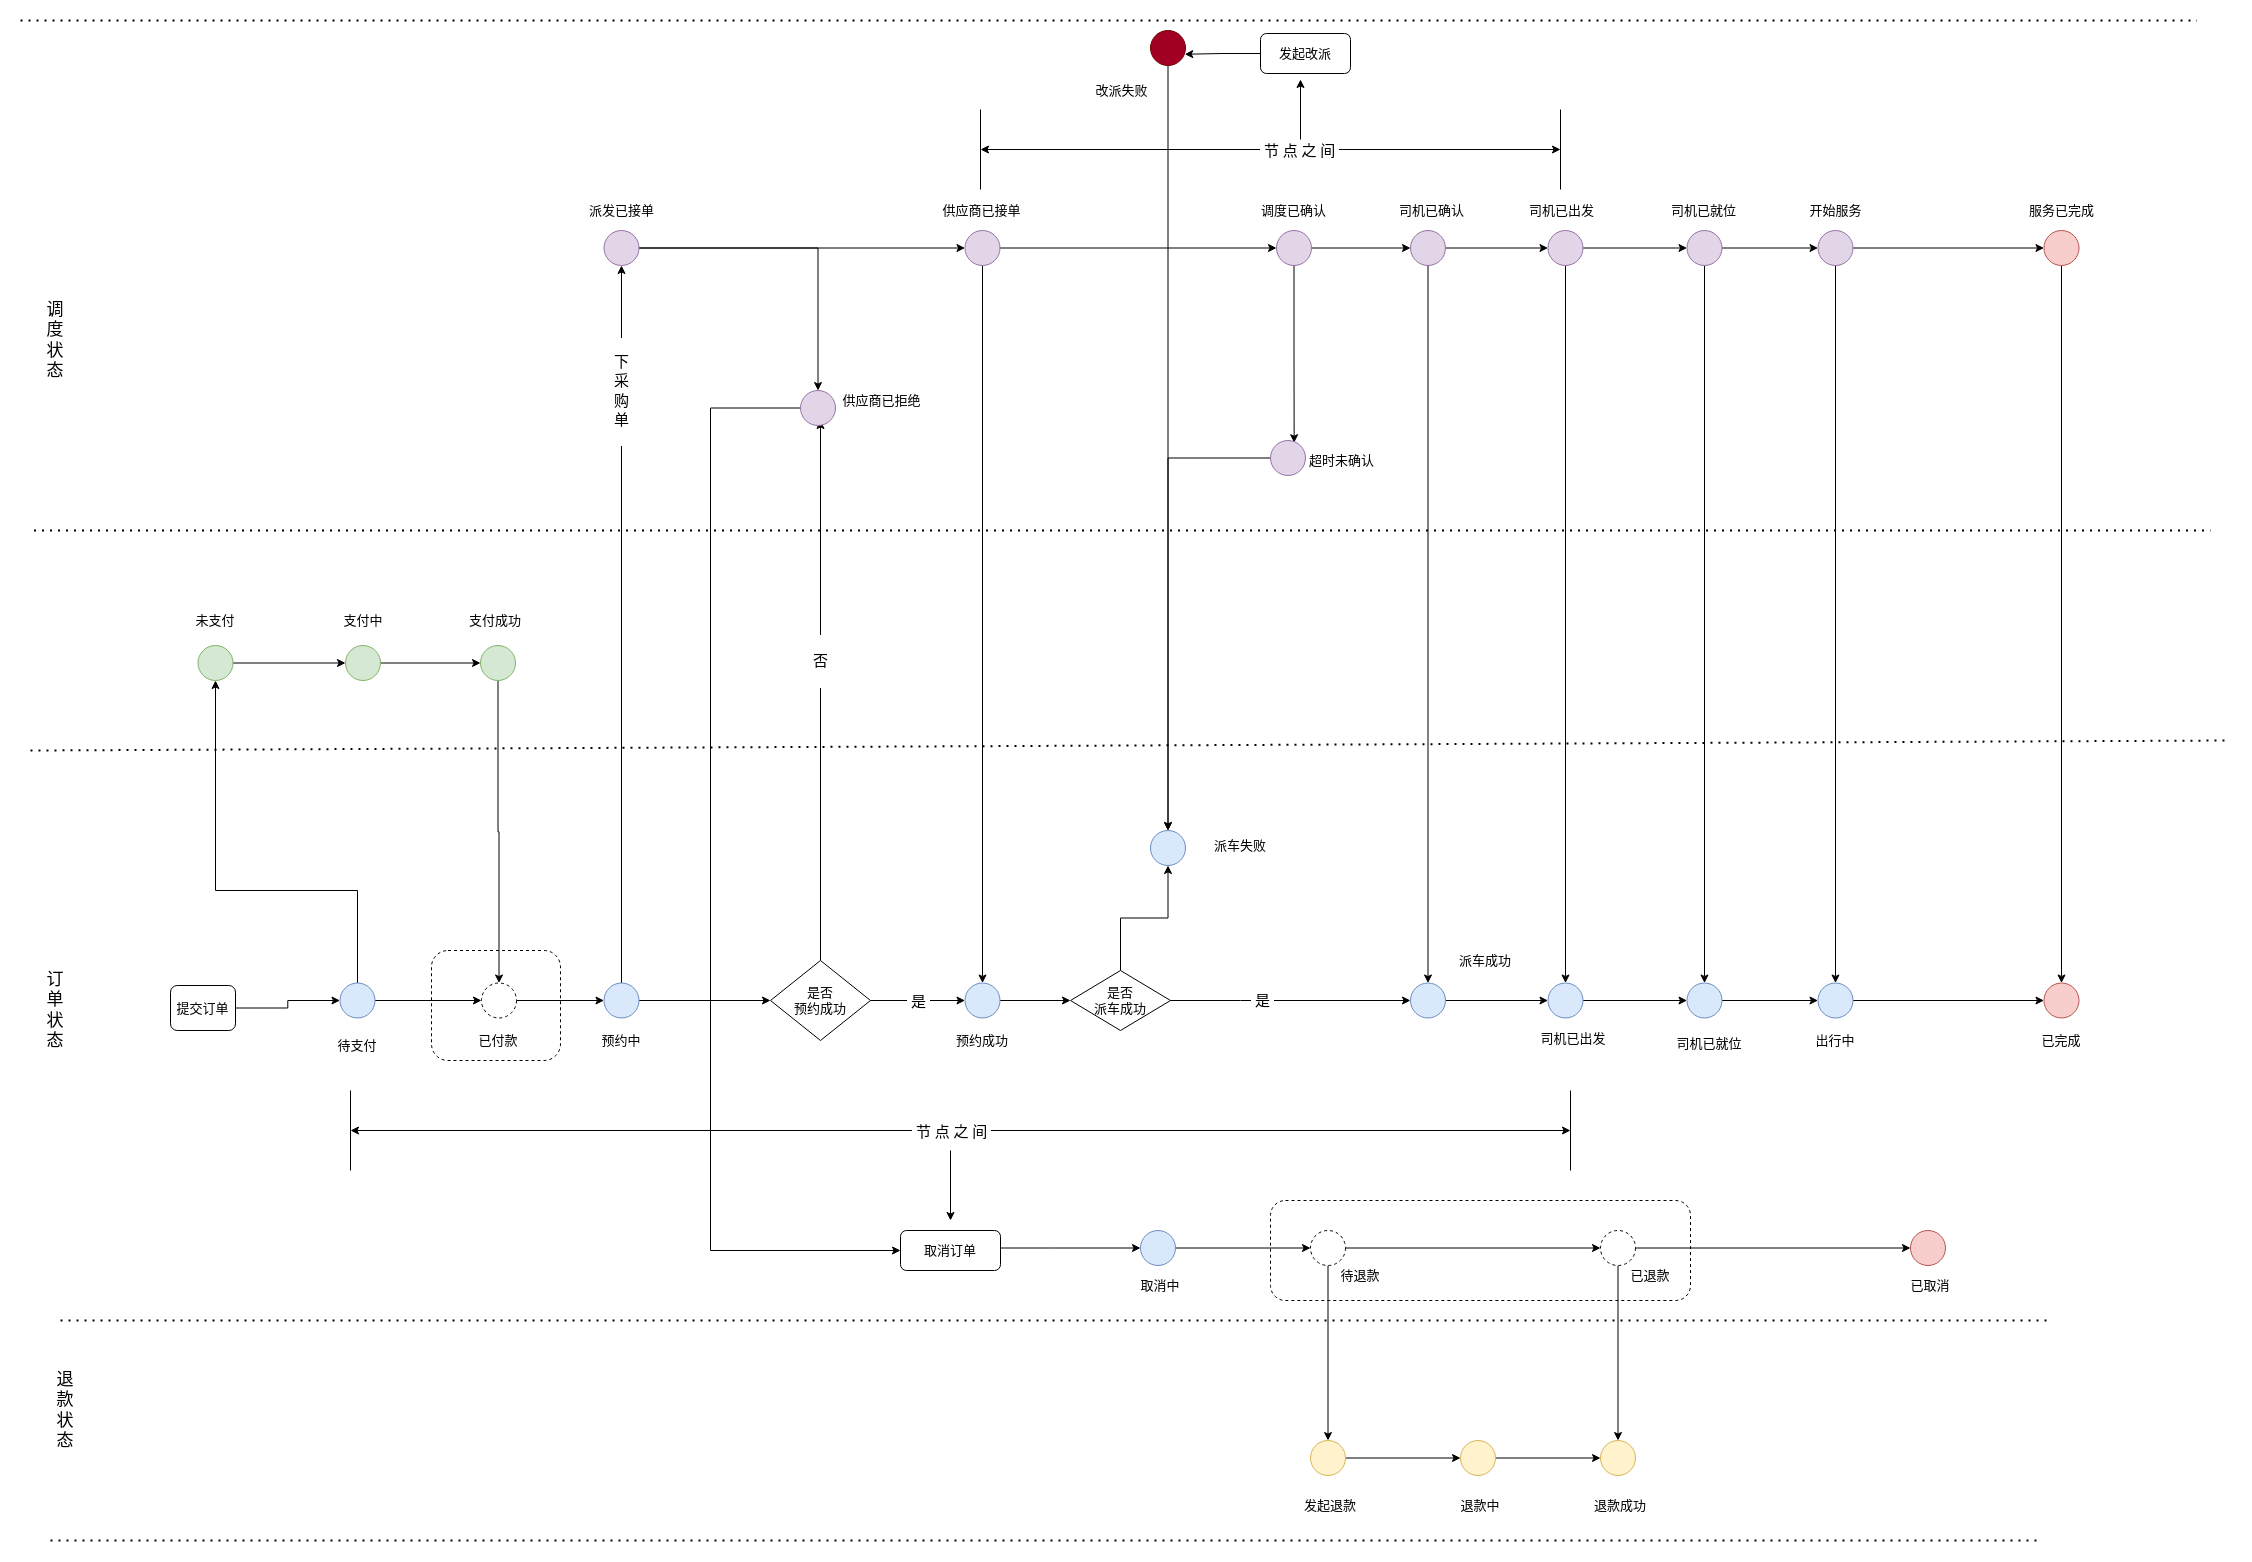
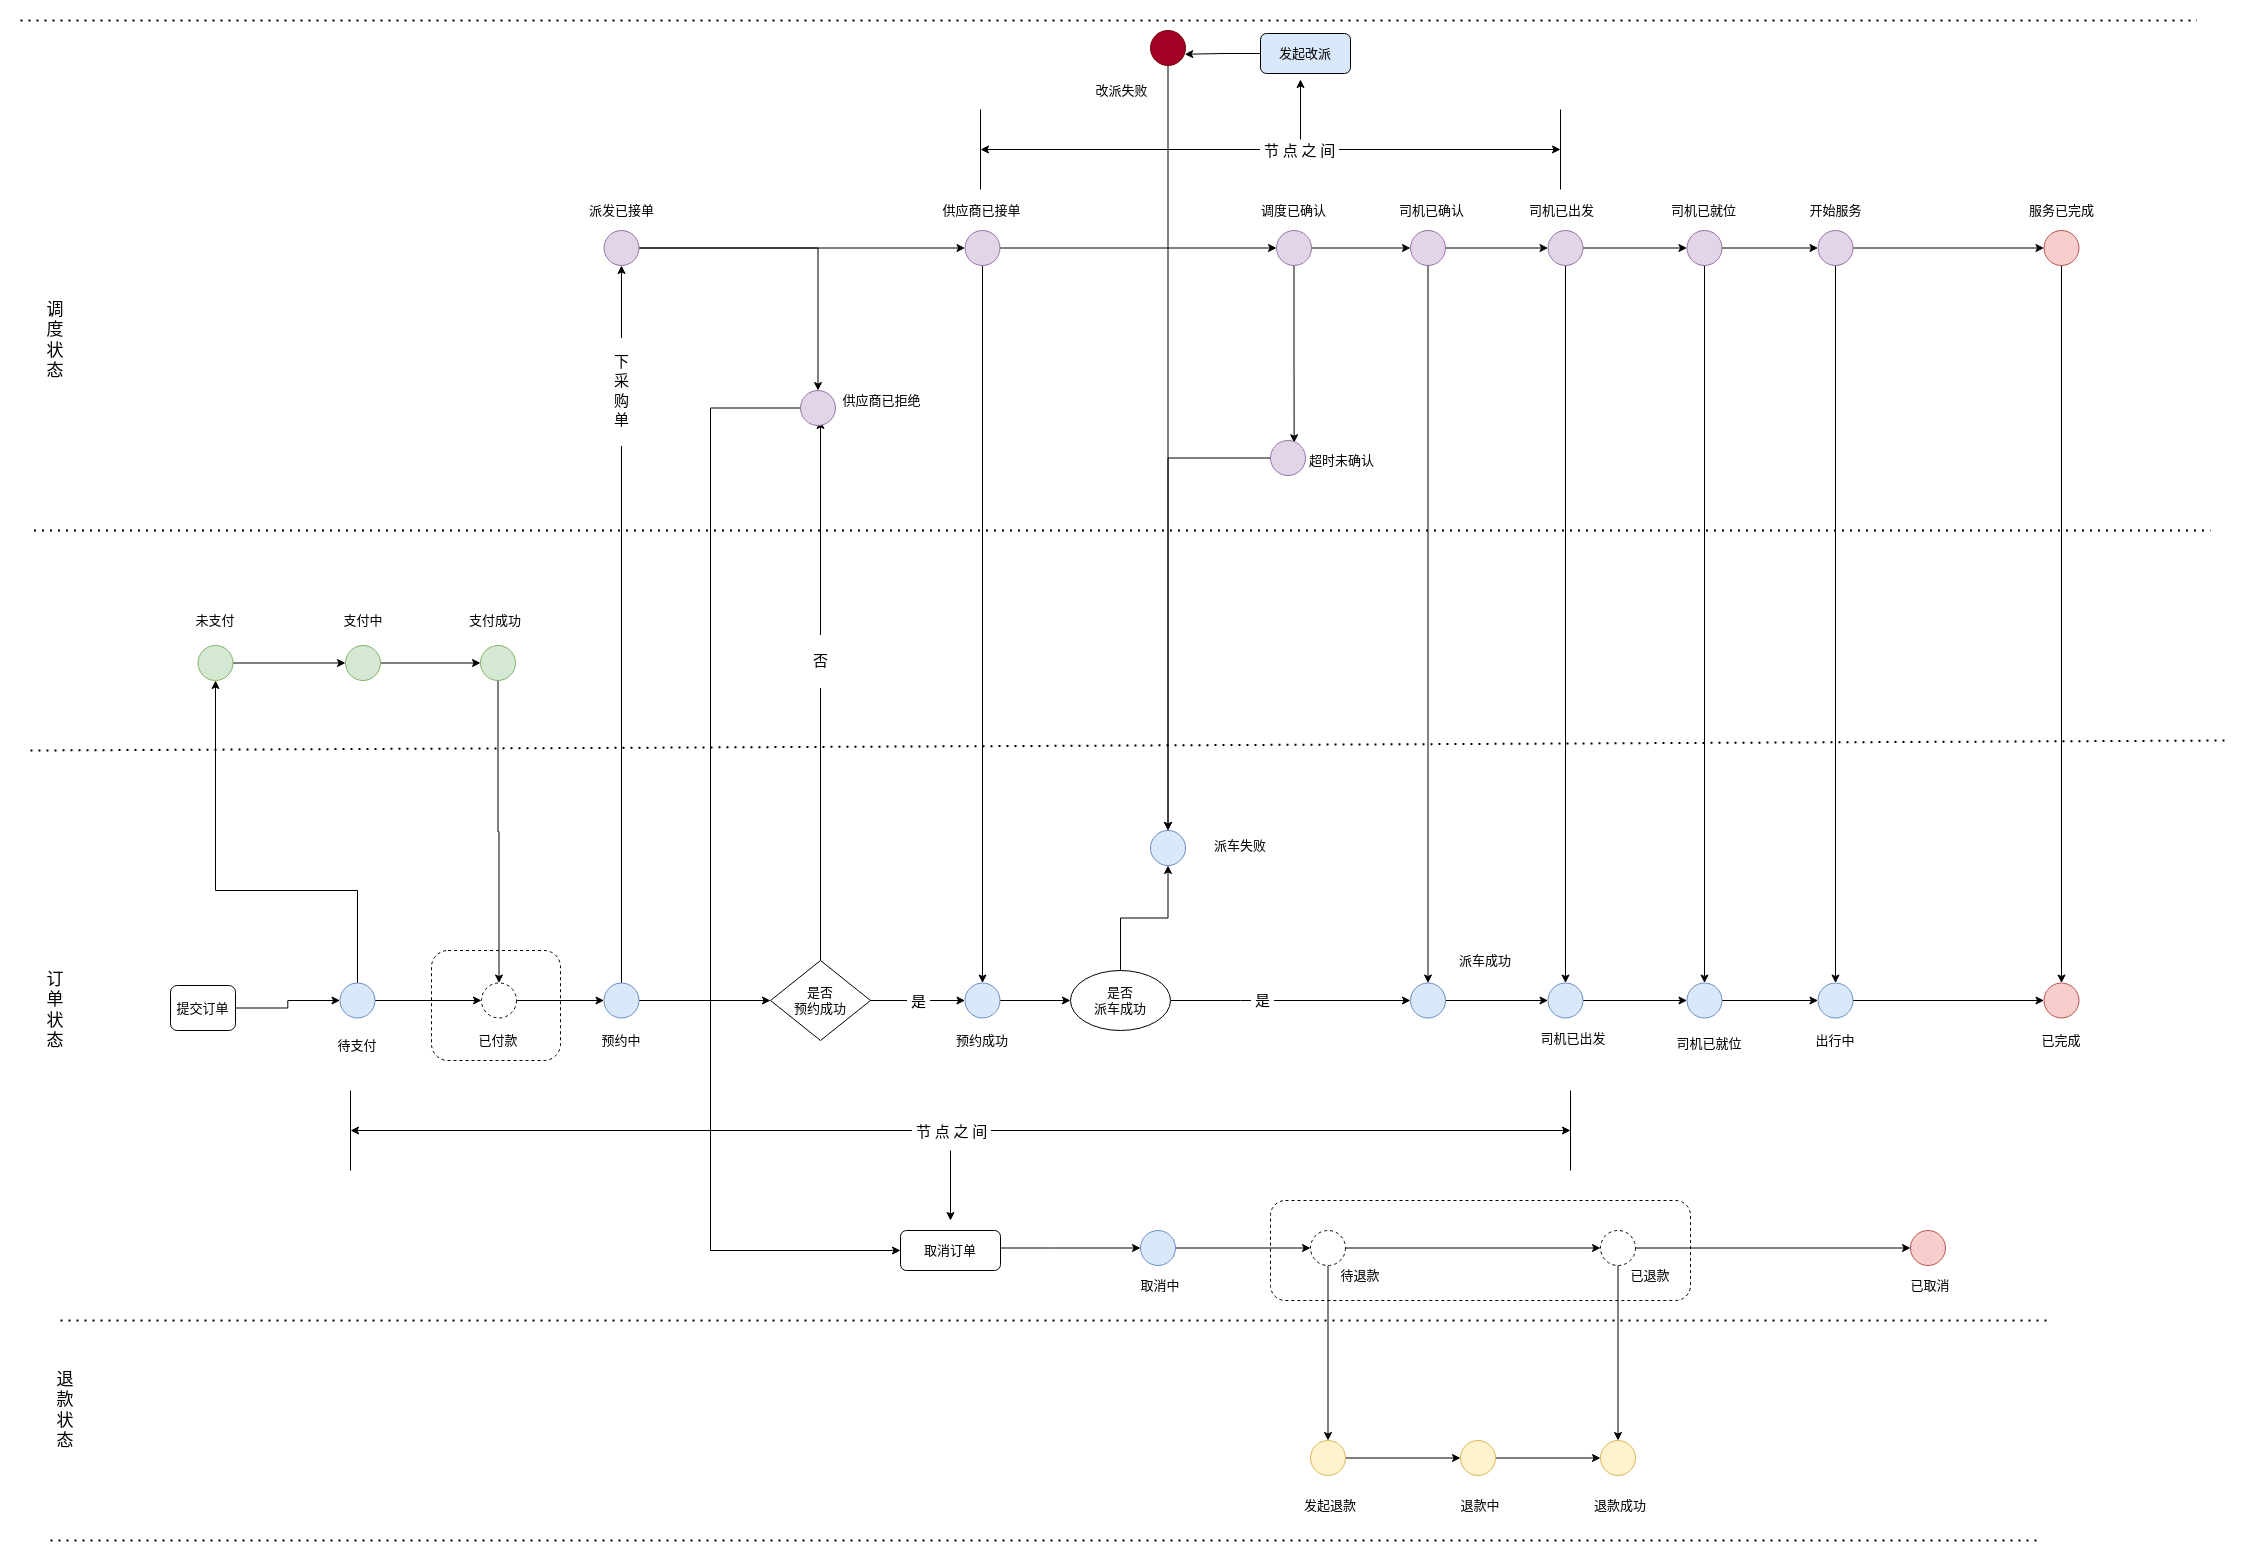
(1306, 54) -> (1306, 54)
(1121, 1001) -> (1121, 1001)
